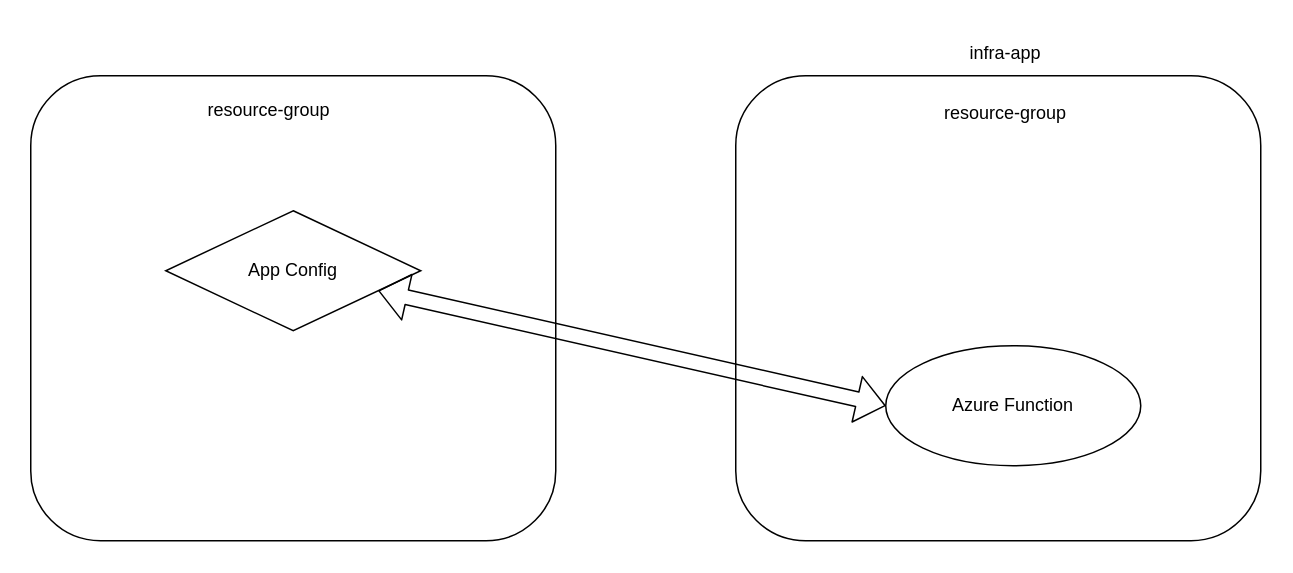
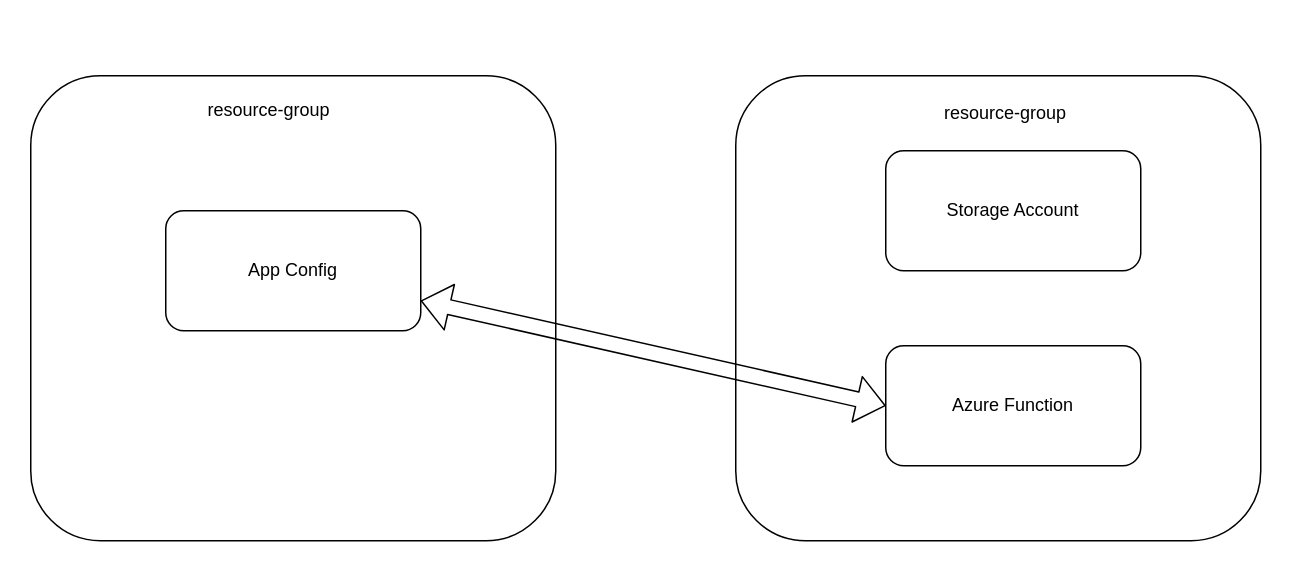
(1006, 53) -> none
none -> (1013, 211)
(293, 271) -> (293, 271)
(1013, 406) -> (1013, 406)
